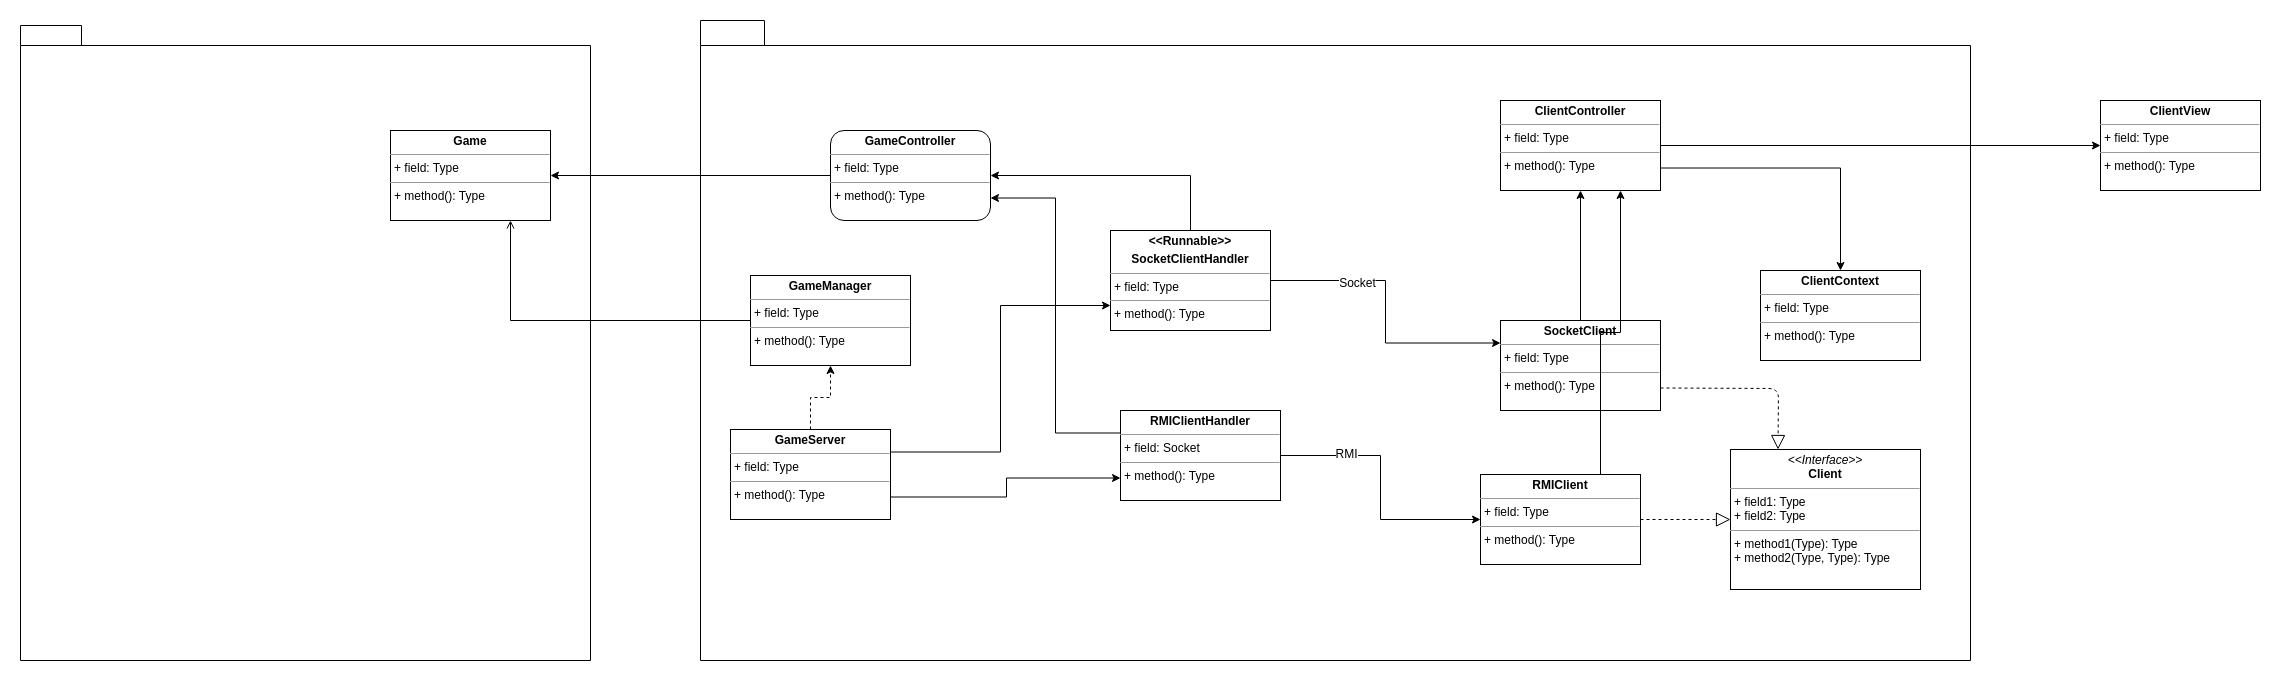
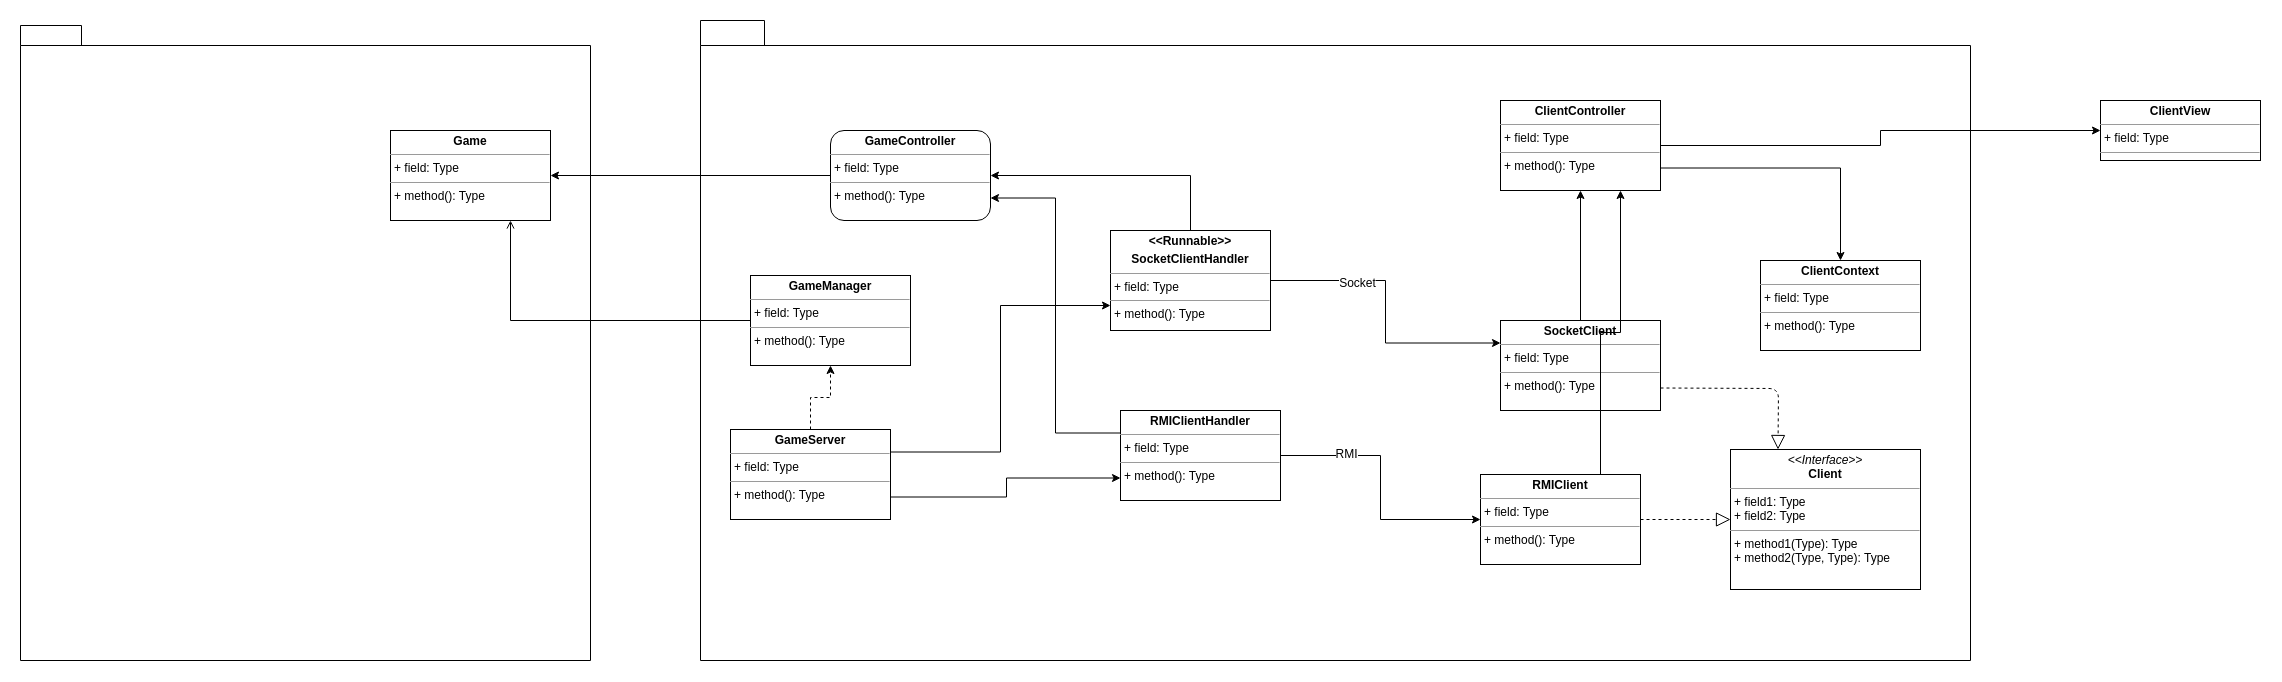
(2181, 146) -> (2181, 131)
(1841, 316) -> (1841, 306)
(1170, 432) -> (1170, 432)
